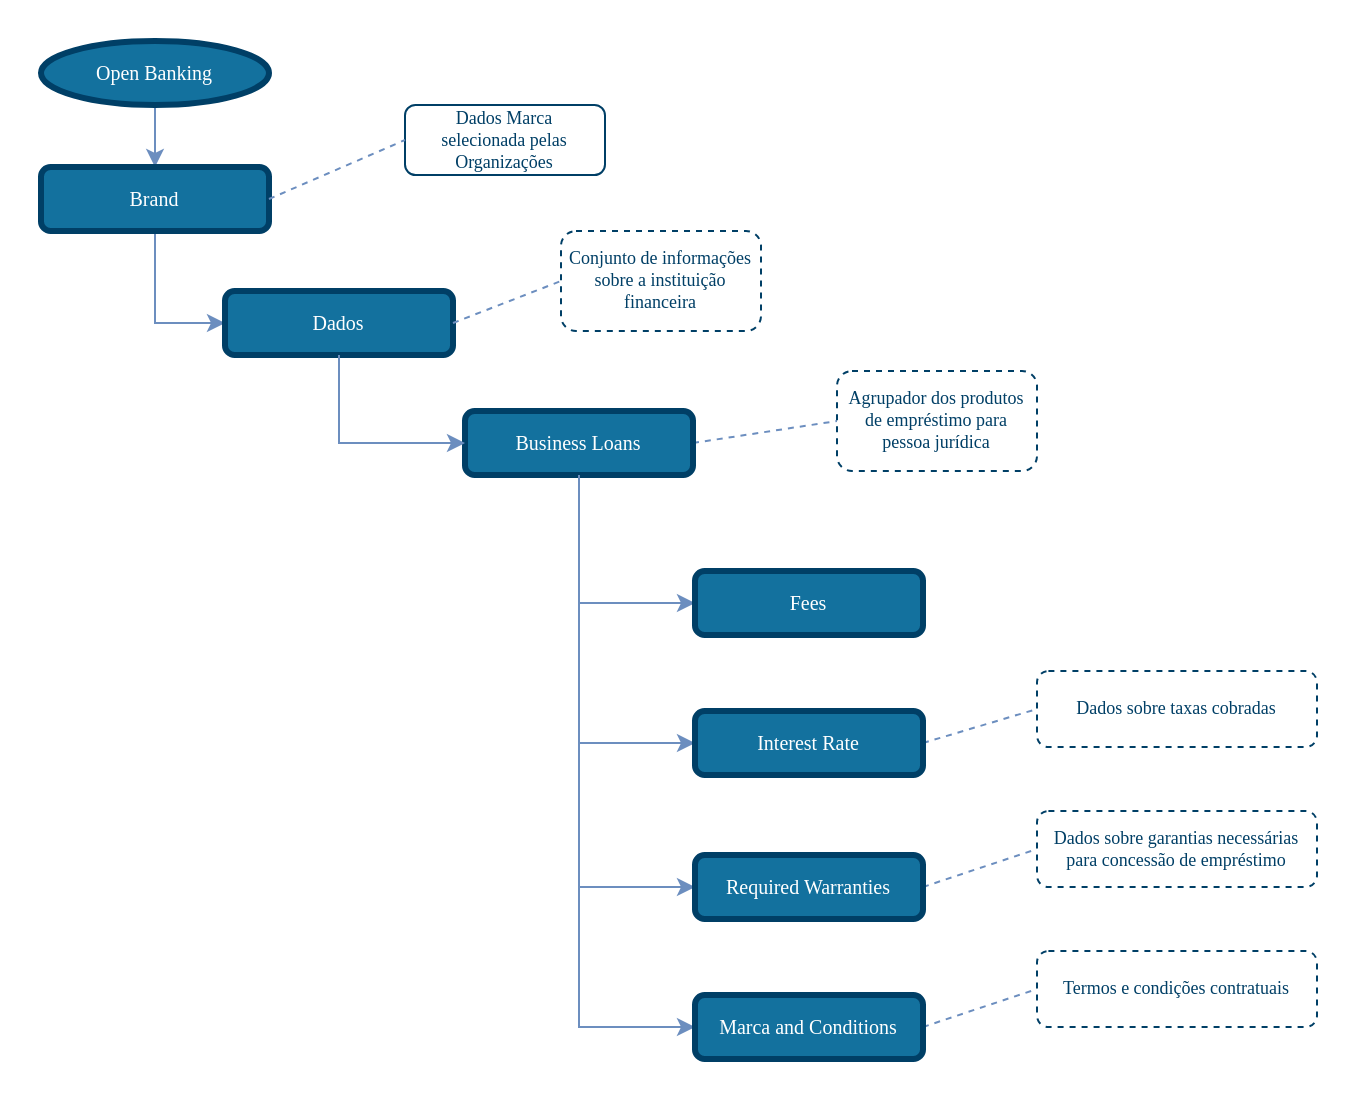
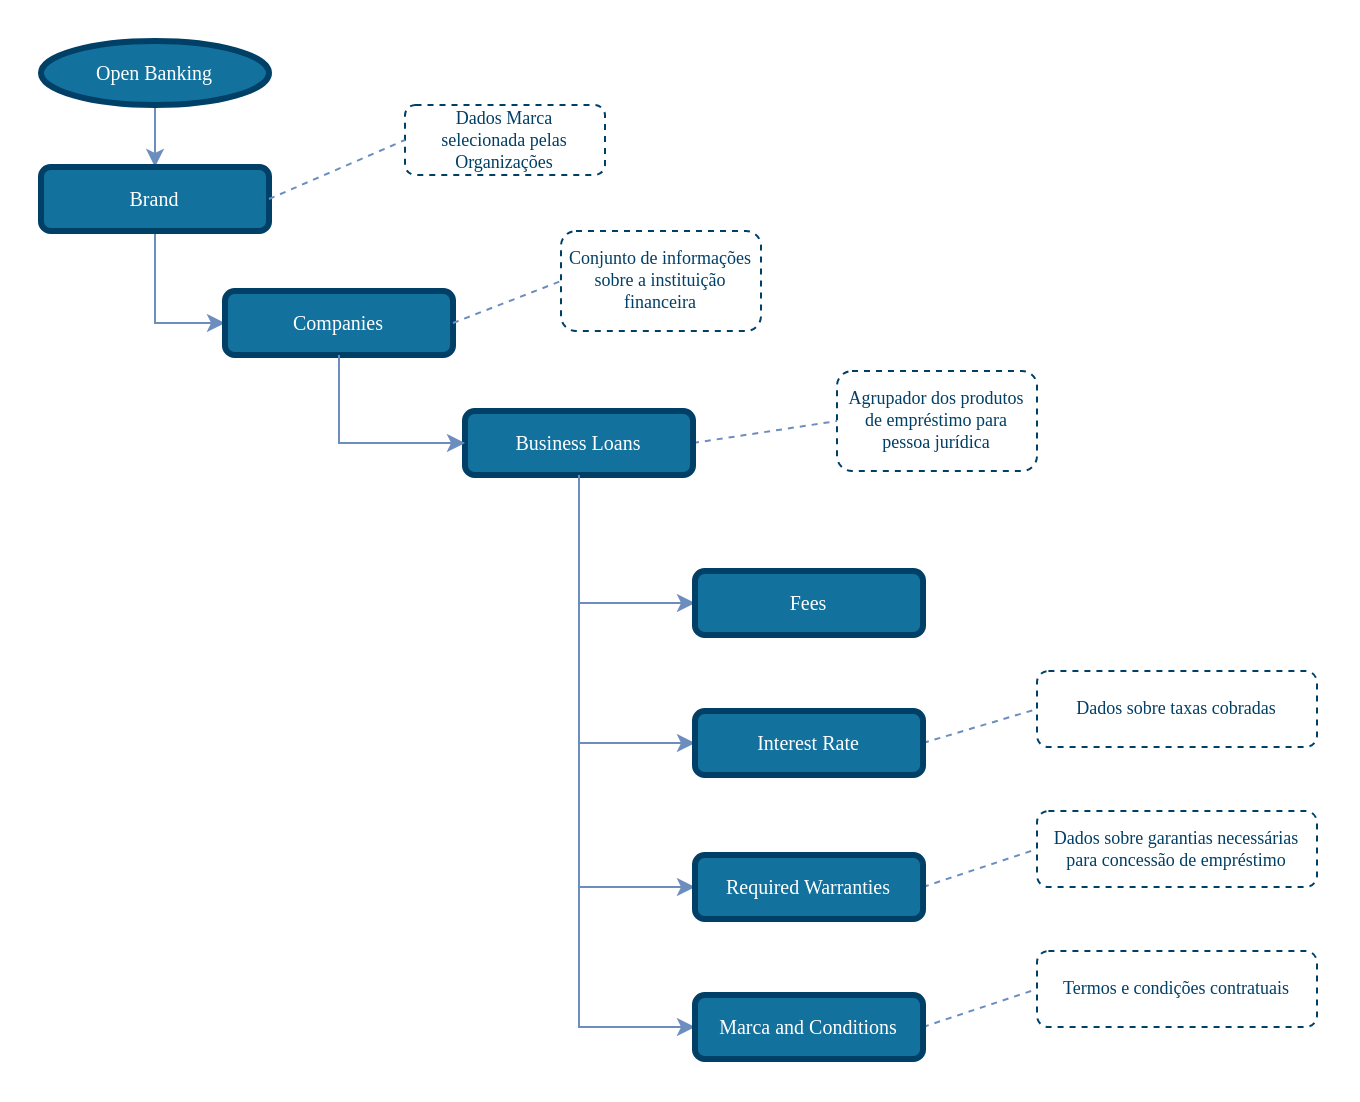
(505, 140) -> (505, 140)
(339, 323) -> (339, 323)
